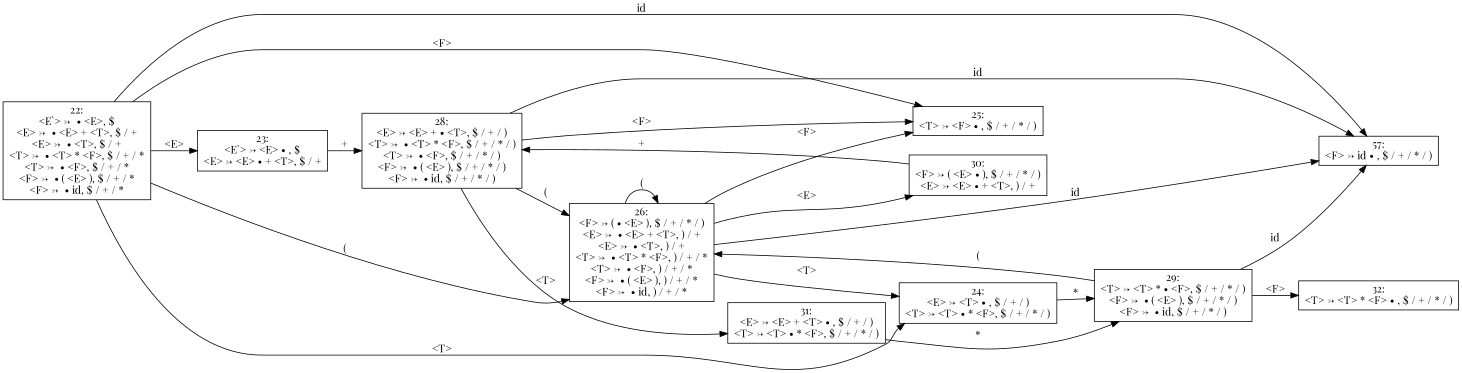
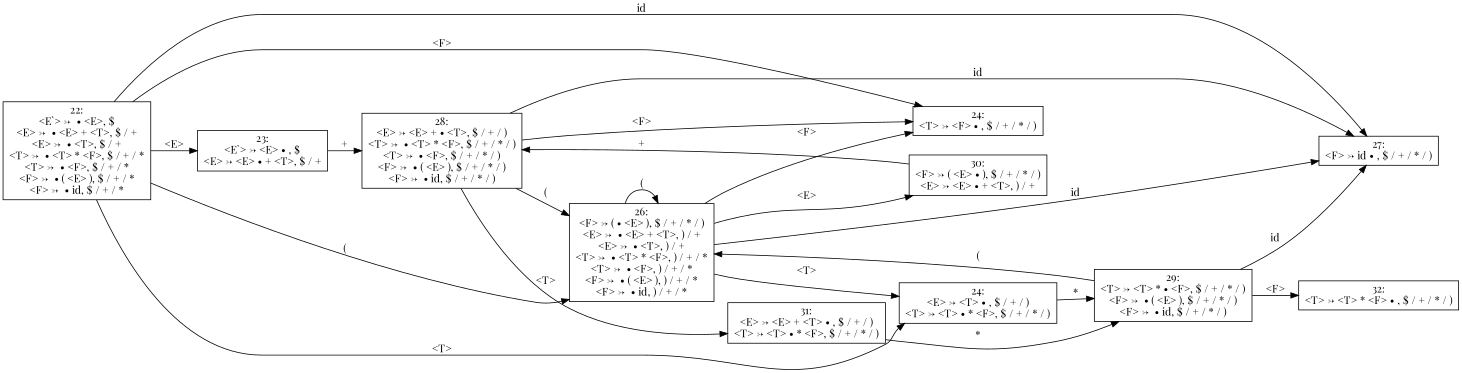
(978, 121) -> (978, 121)
(1379, 151) -> (1379, 151)
